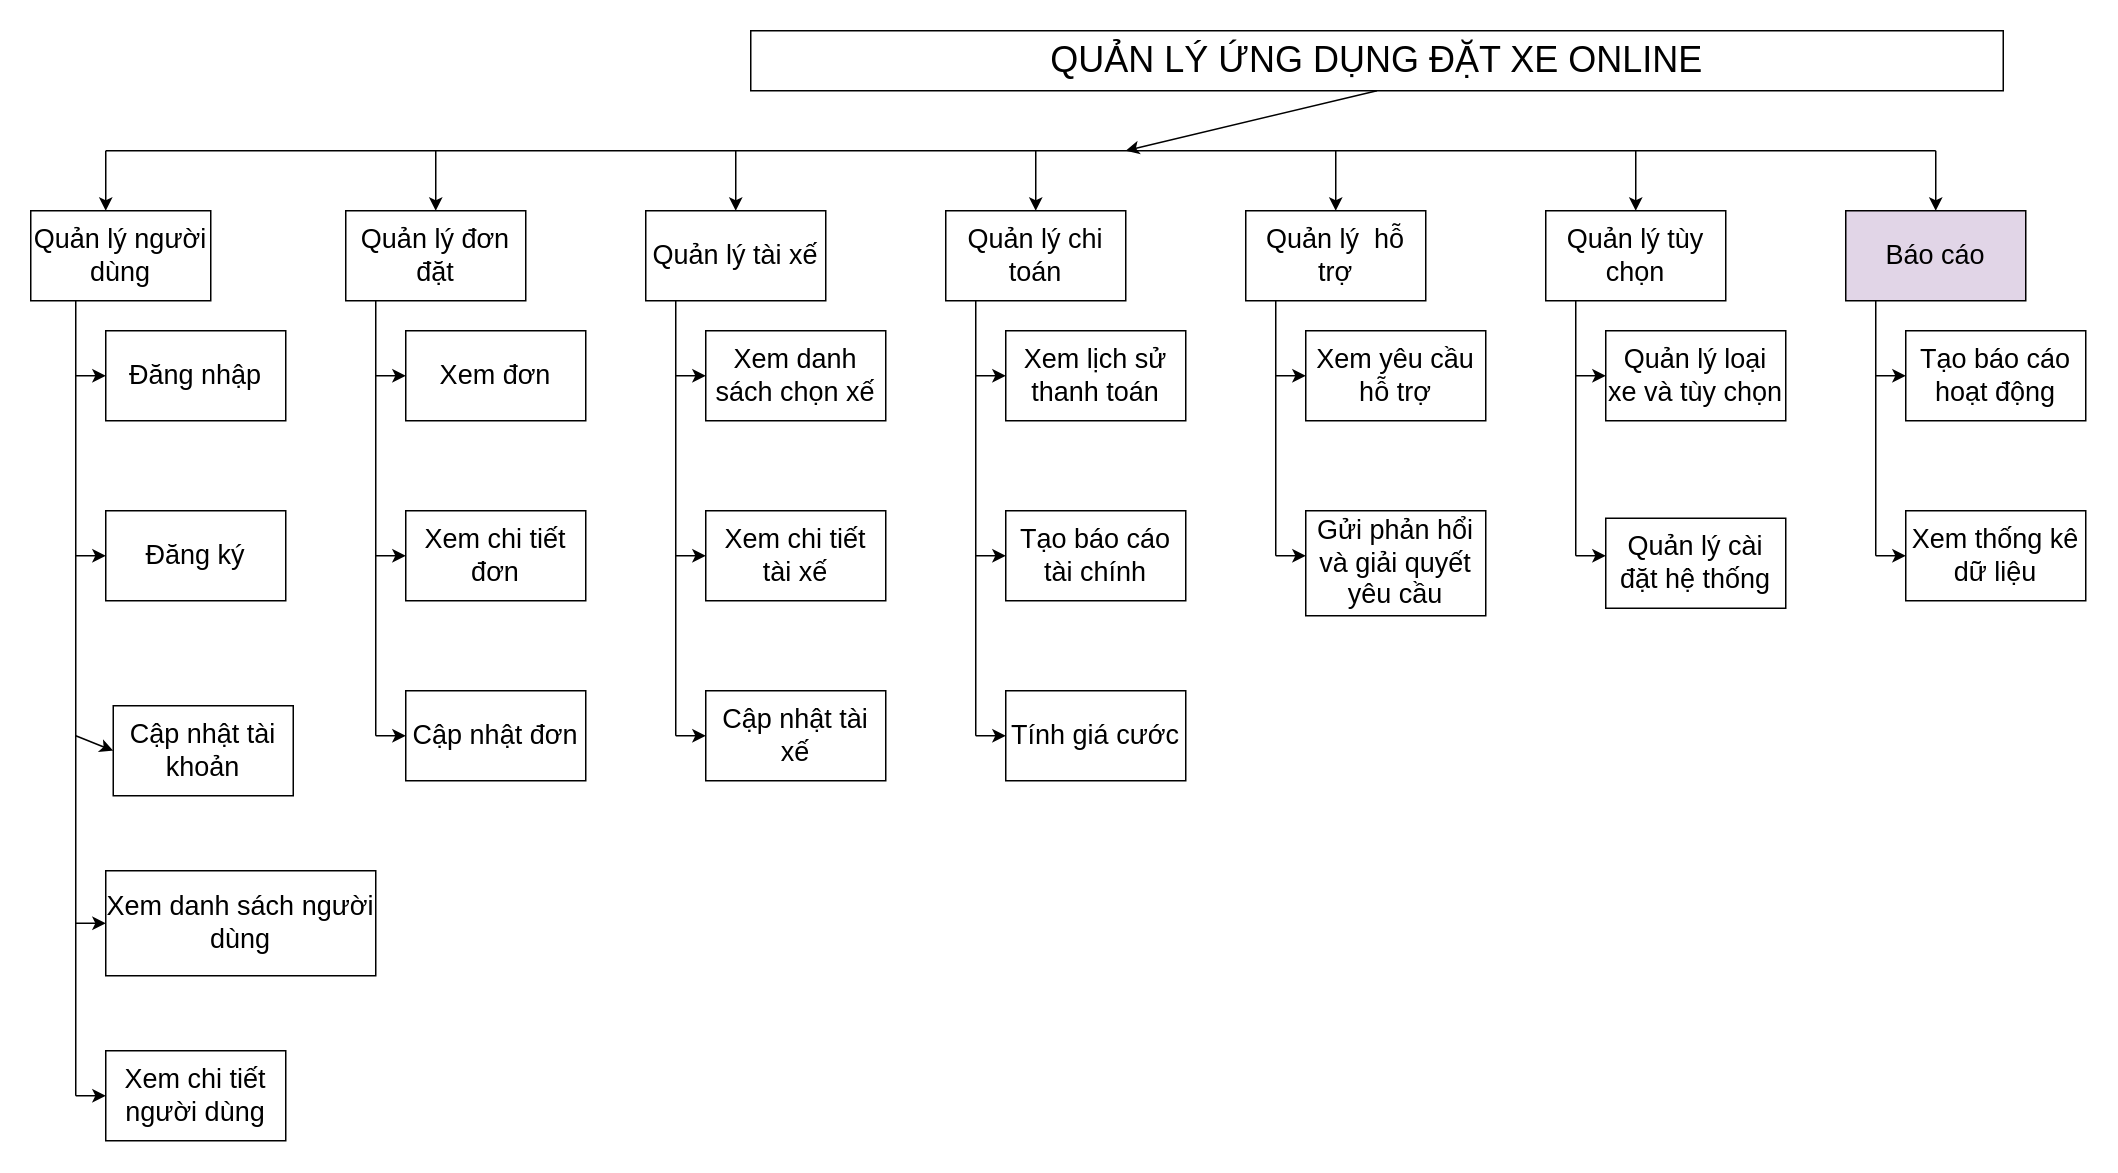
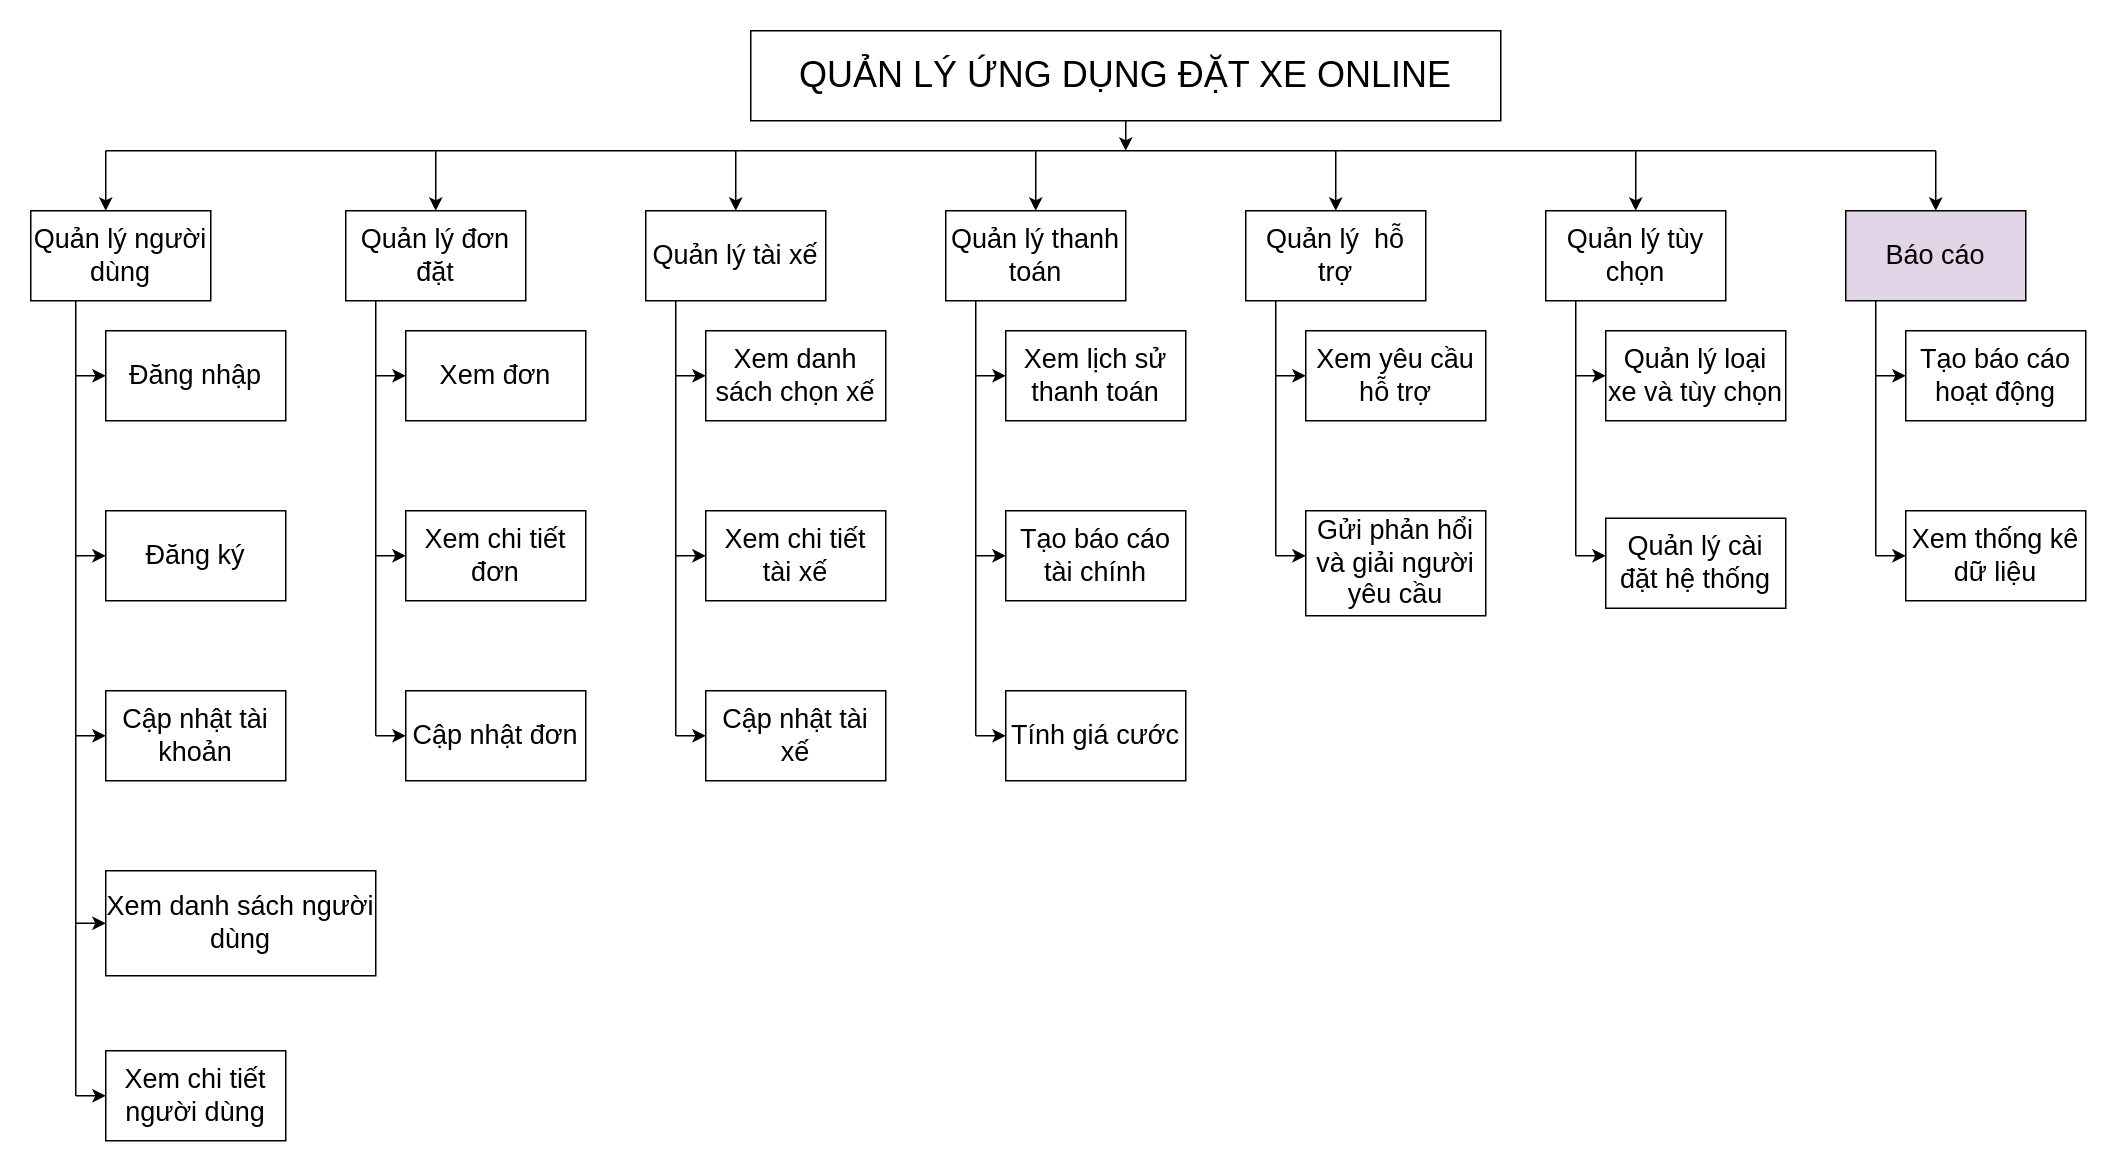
(1377, 61) -> (1126, 76)
(1036, 256) -> (1036, 256)
(1396, 563) -> (1396, 563)
(203, 751) -> (196, 736)
